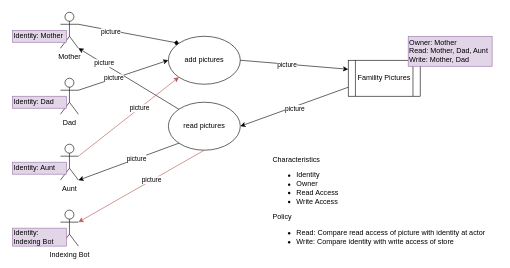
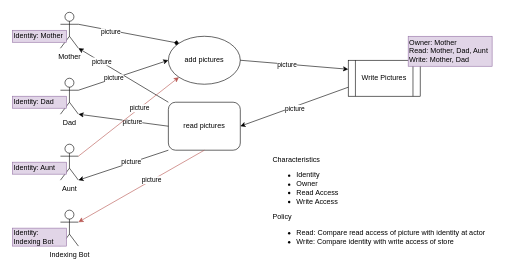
(384, 78) -> (384, 78)
none -> (125, 121)
(204, 126) -> (204, 126)
